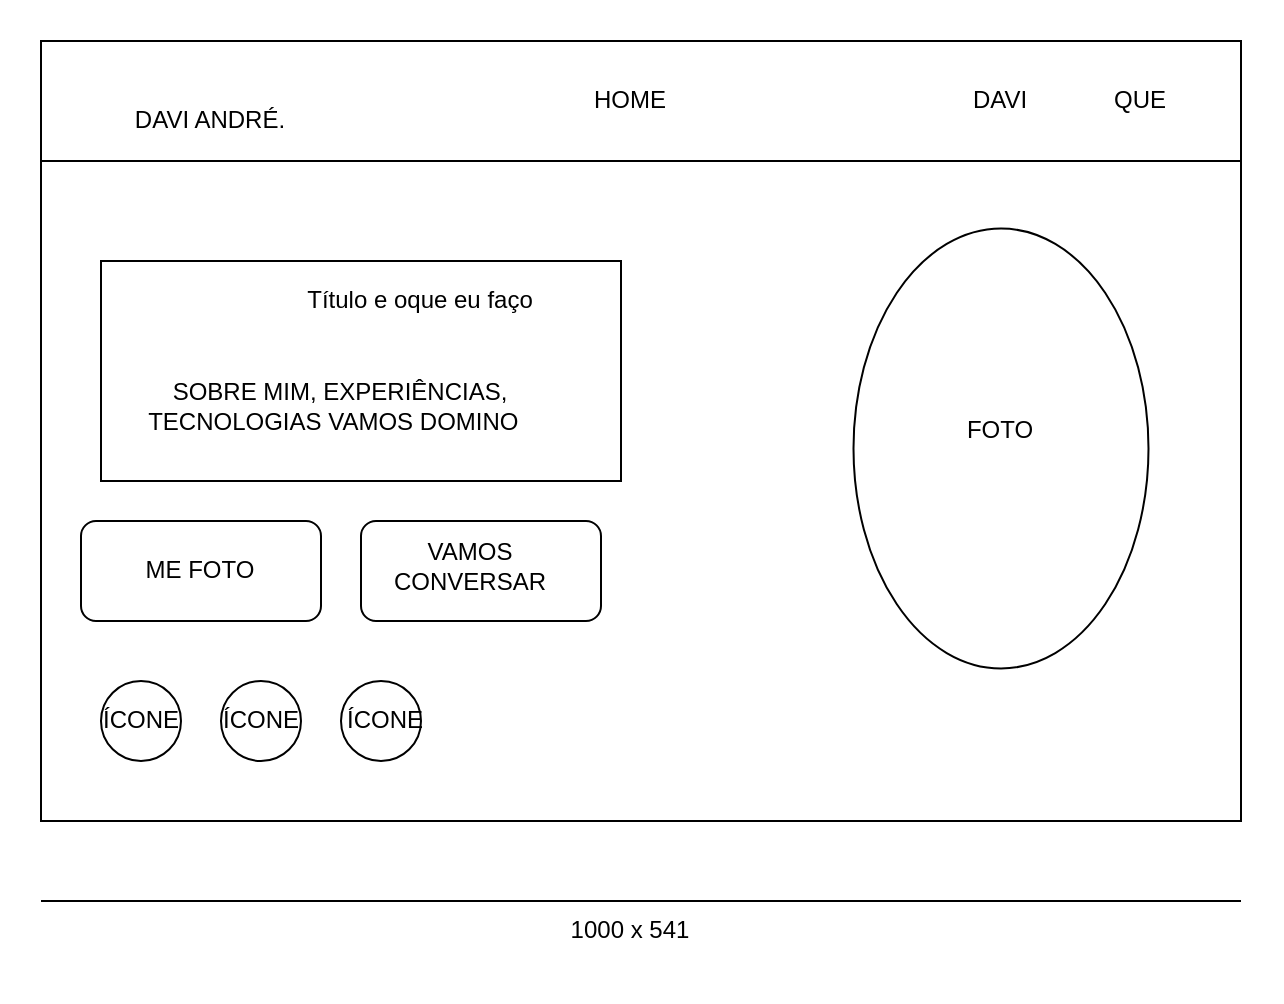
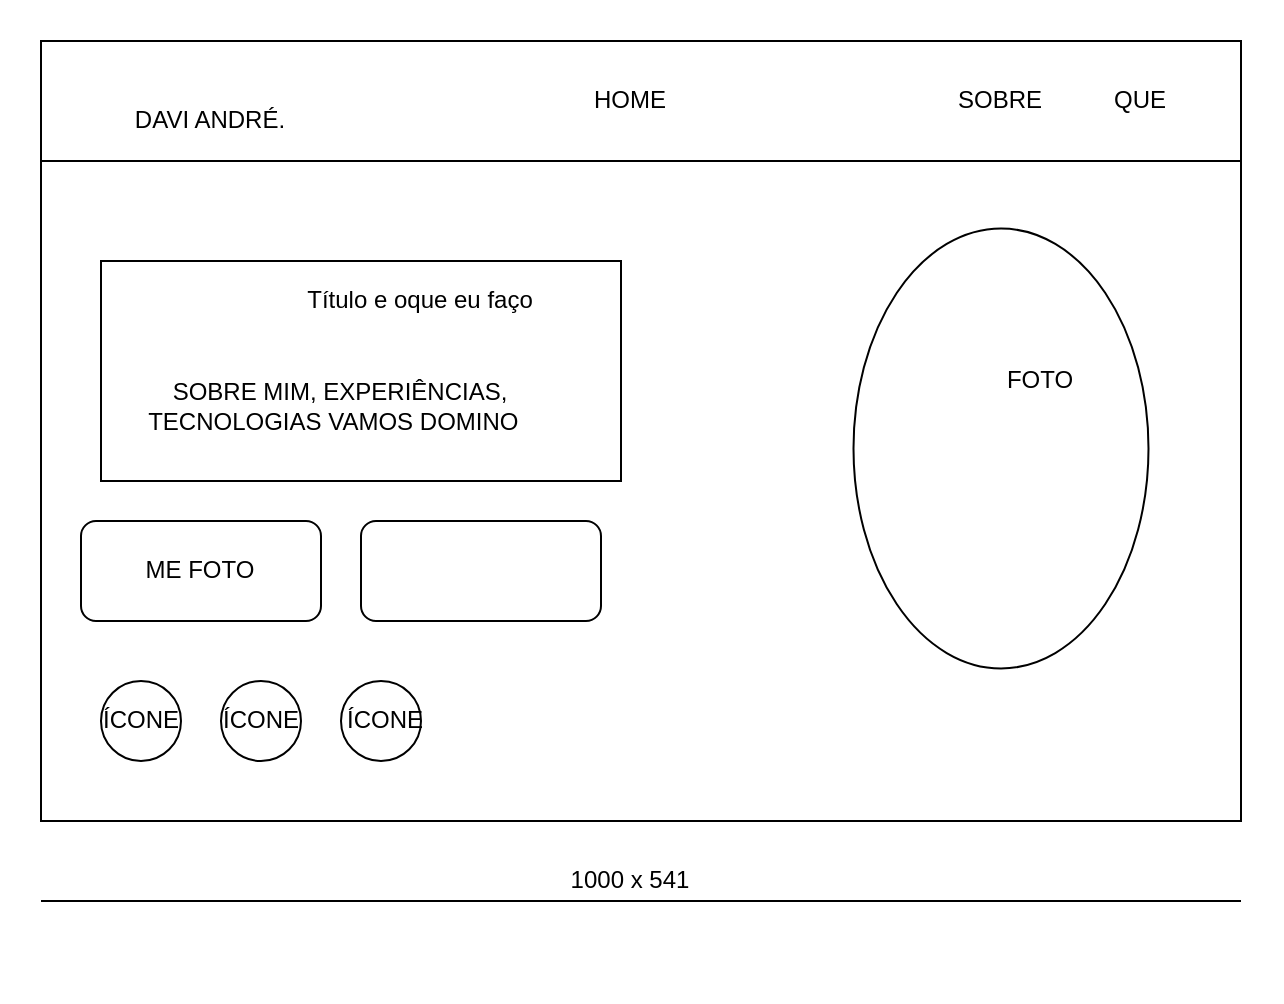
(1001, 101) -> (1001, 101)
(1001, 431) -> (1041, 381)
(471, 566) -> none
(631, 931) -> (631, 881)
